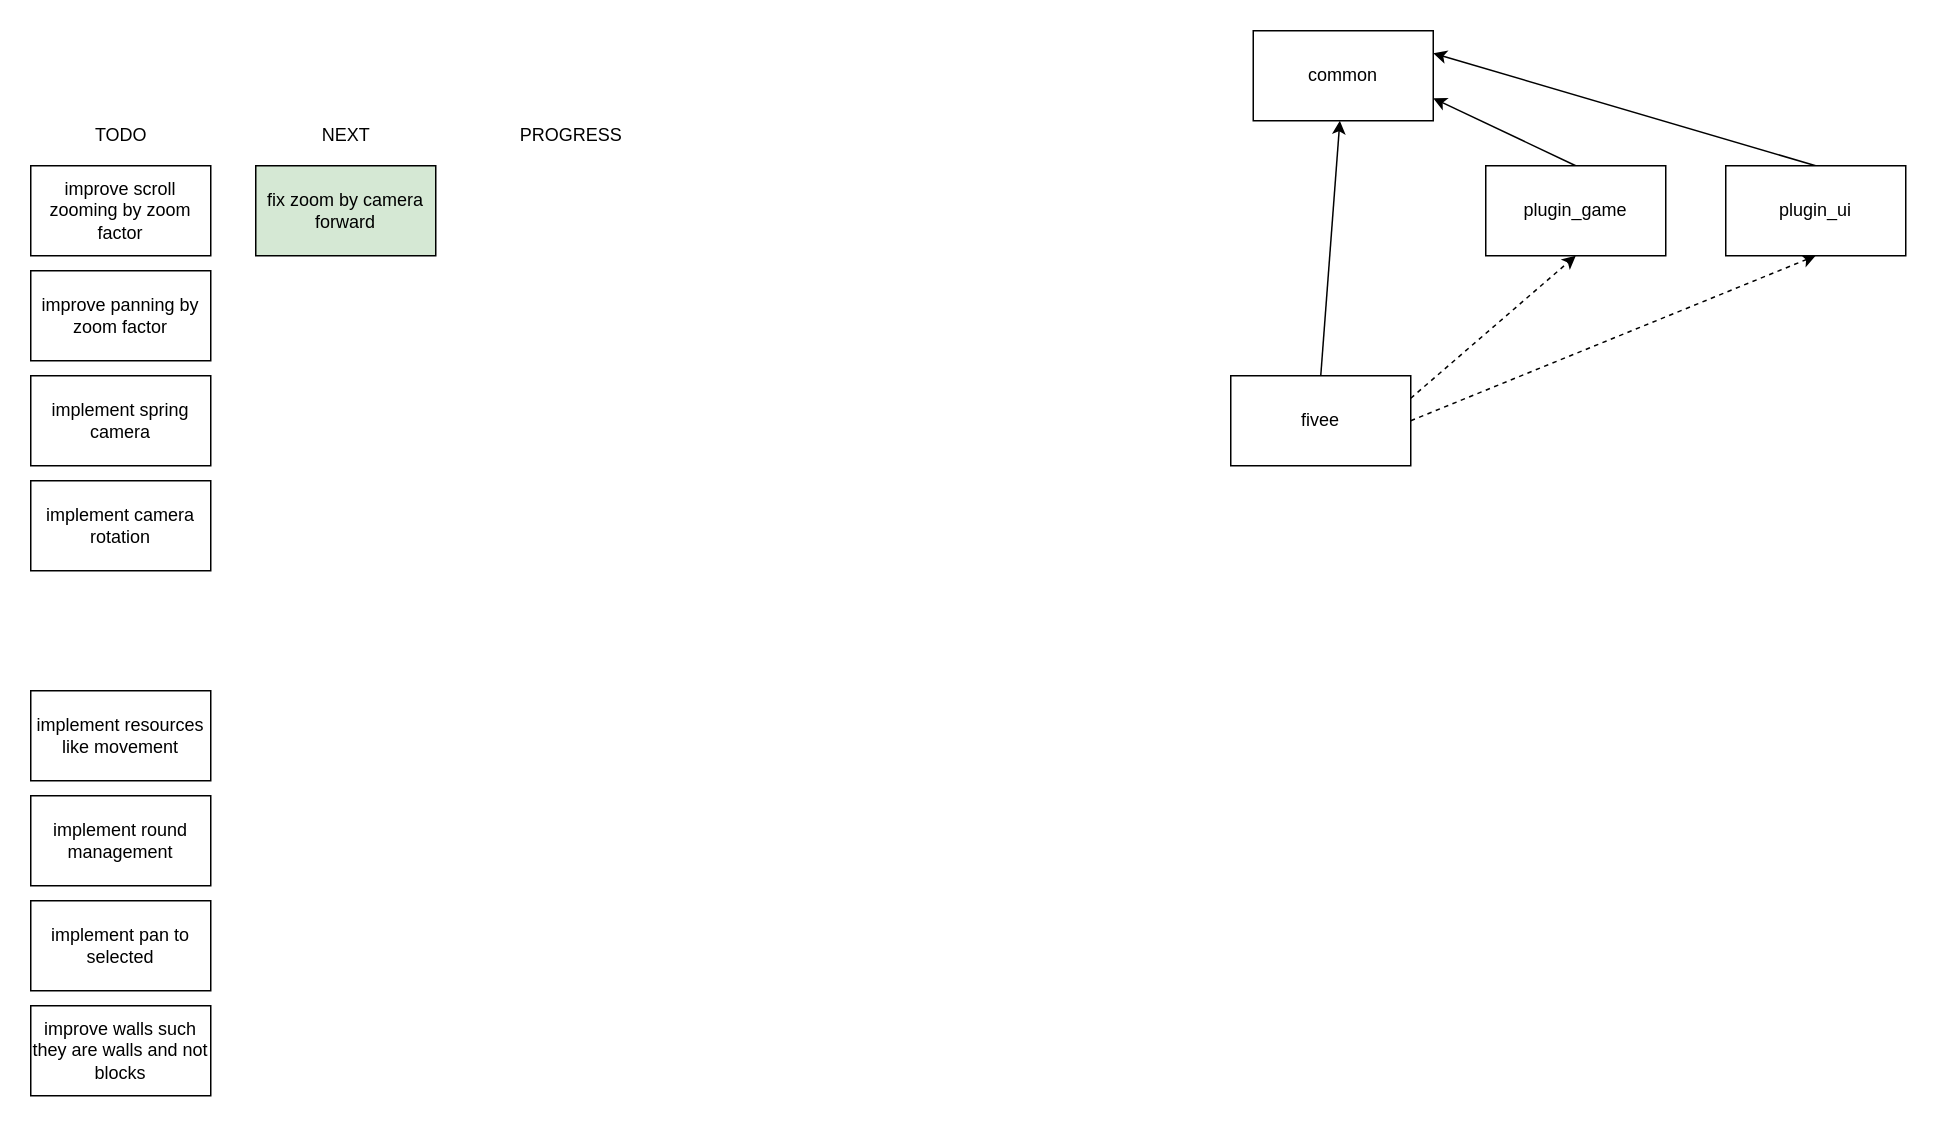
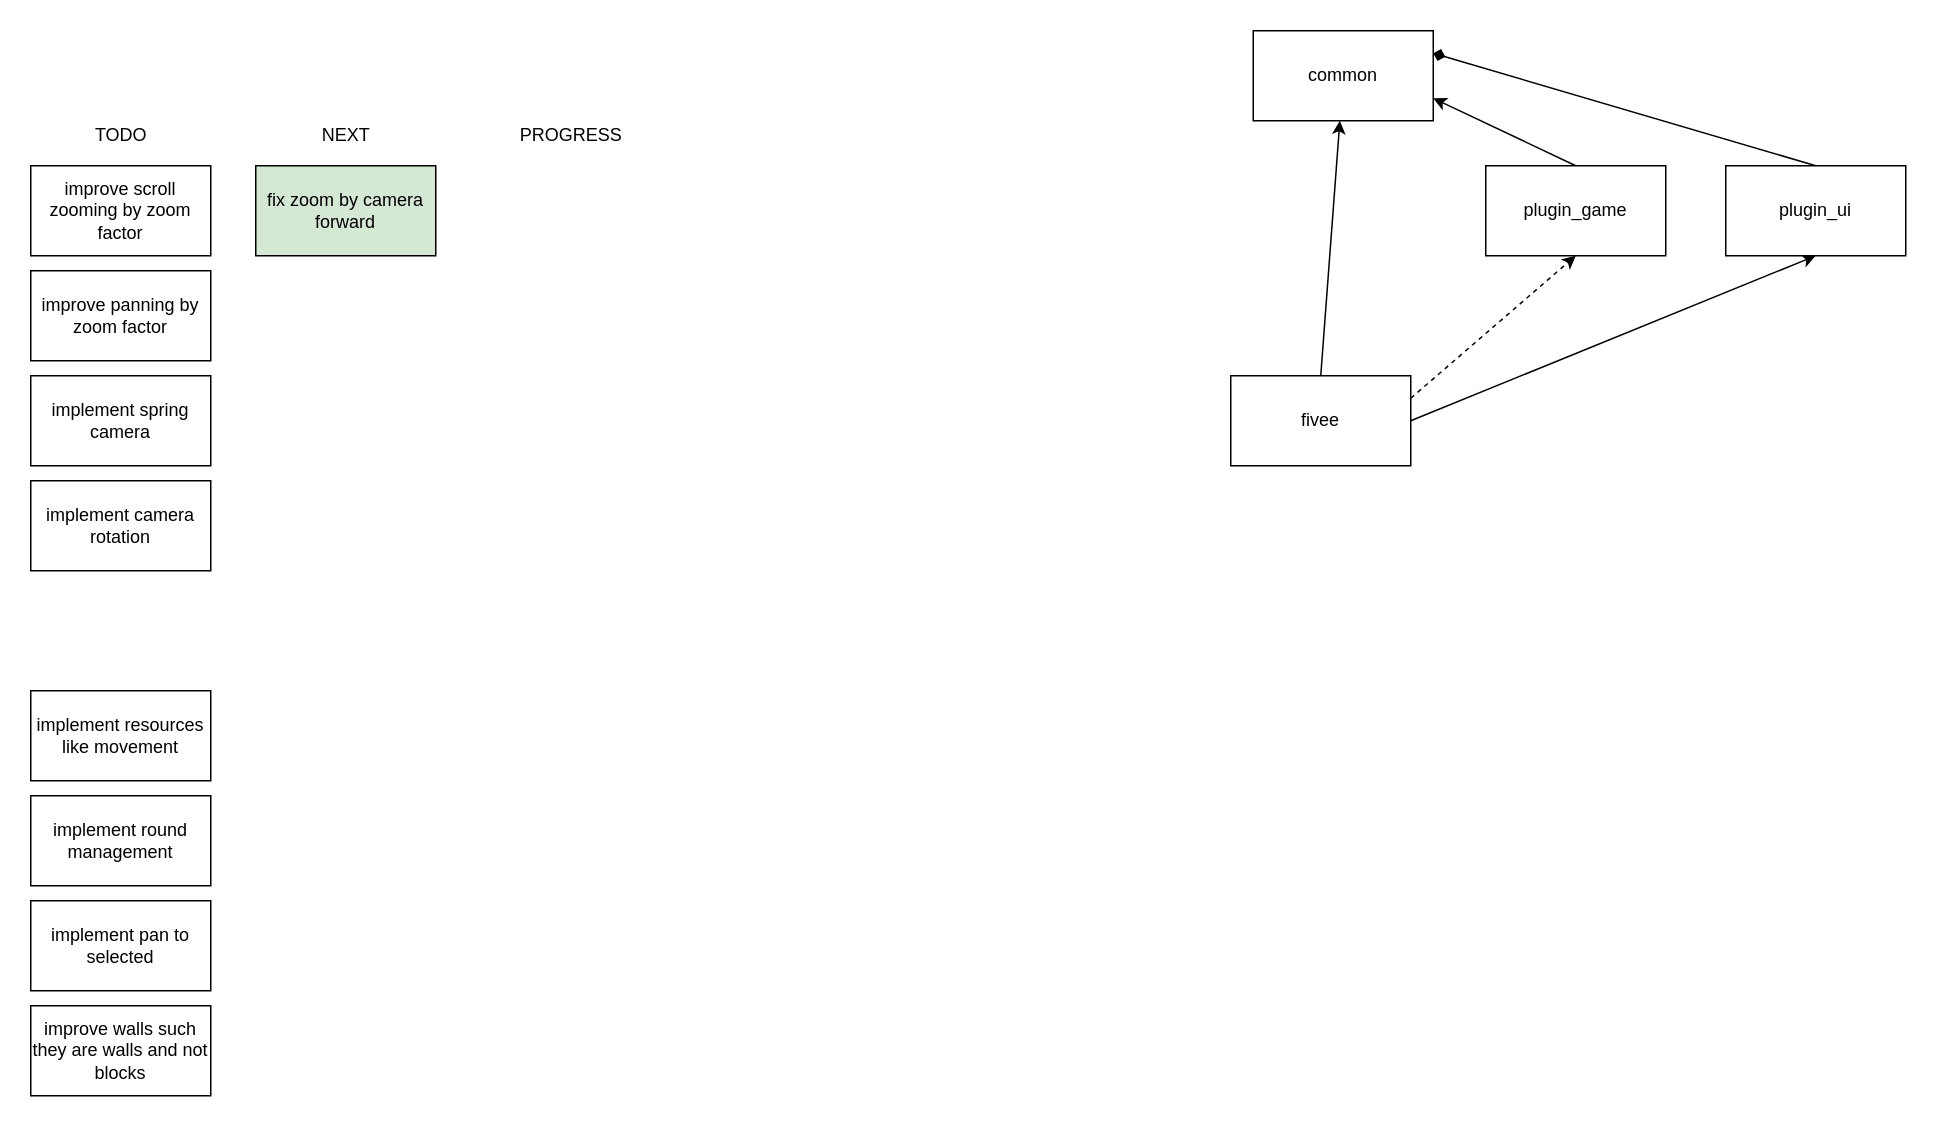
(1444, 57) -> (1445, 57)
(1608, 340) -> (1608, 340)
